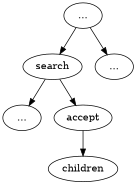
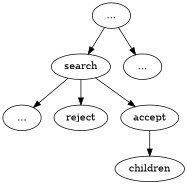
none -> (81, 118)
